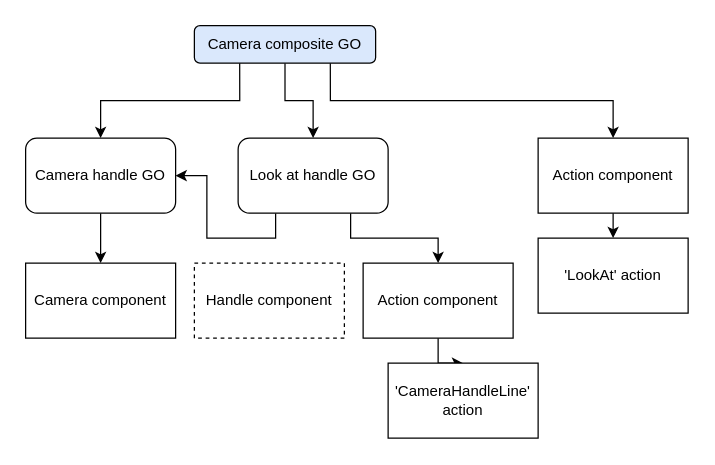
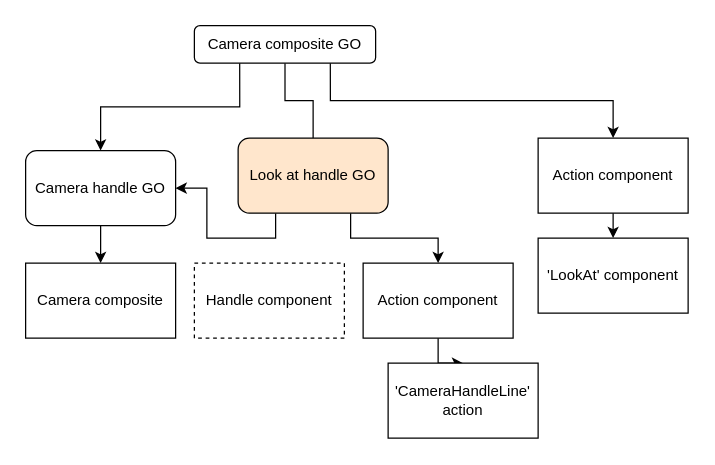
(285, 44) -> (285, 44)
(313, 128) -> (313, 131)
(101, 176) -> (101, 188)
(313, 176) -> (313, 176)
(613, 276) -> (613, 276)
(101, 301) -> (101, 301)
